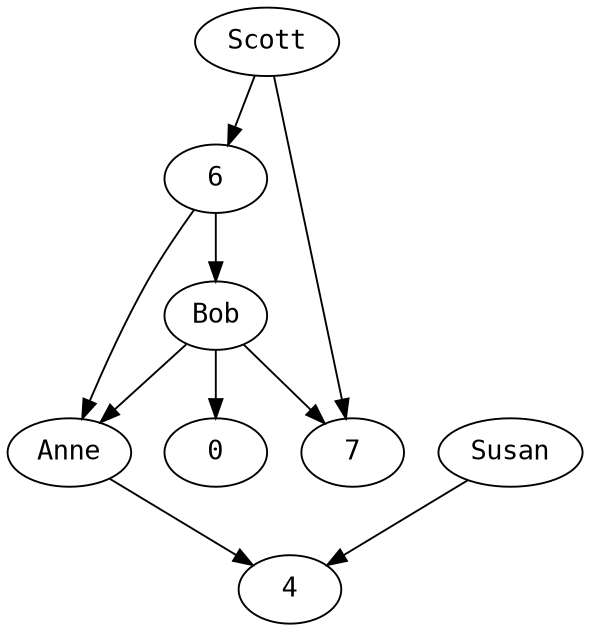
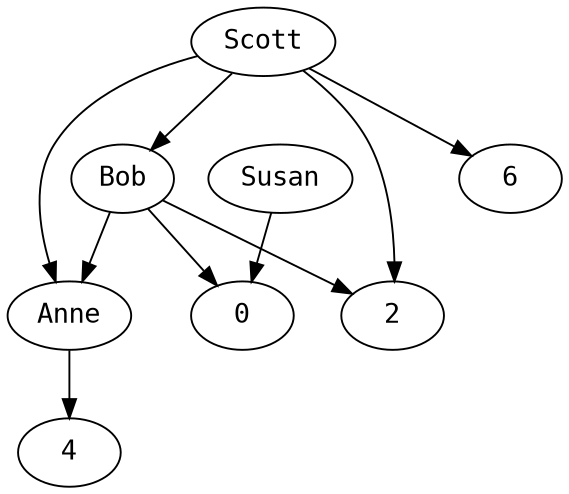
(216, 238) -> (199, 105)
(136, 302) -> (70, 125)
(353, 453) -> (393, 316)
(406, 518) -> (264, 237)
